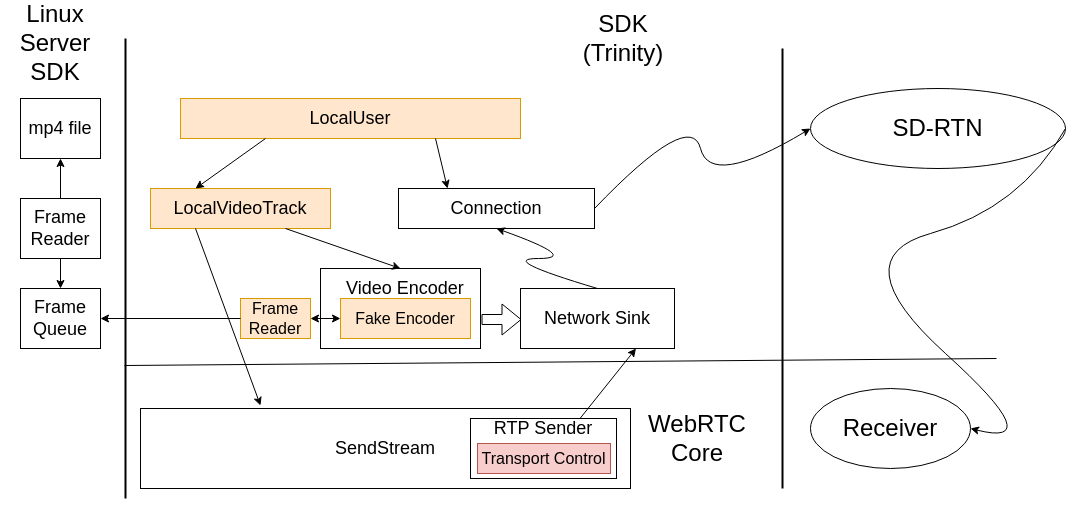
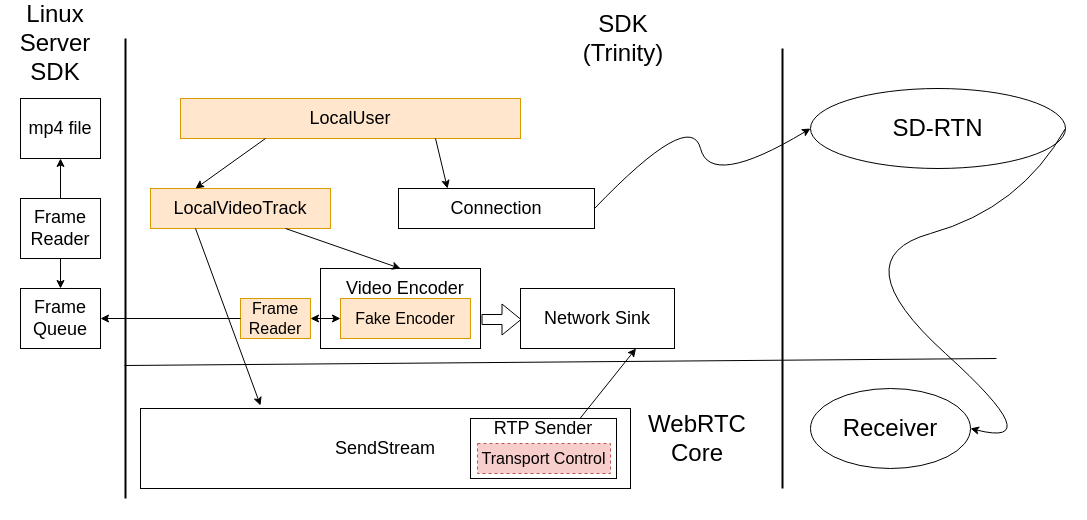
(529, 259) -> none
(544, 459) -> (544, 459)
